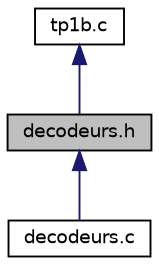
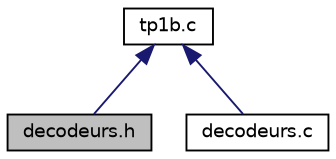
(80, 195) -> (219, 87)
